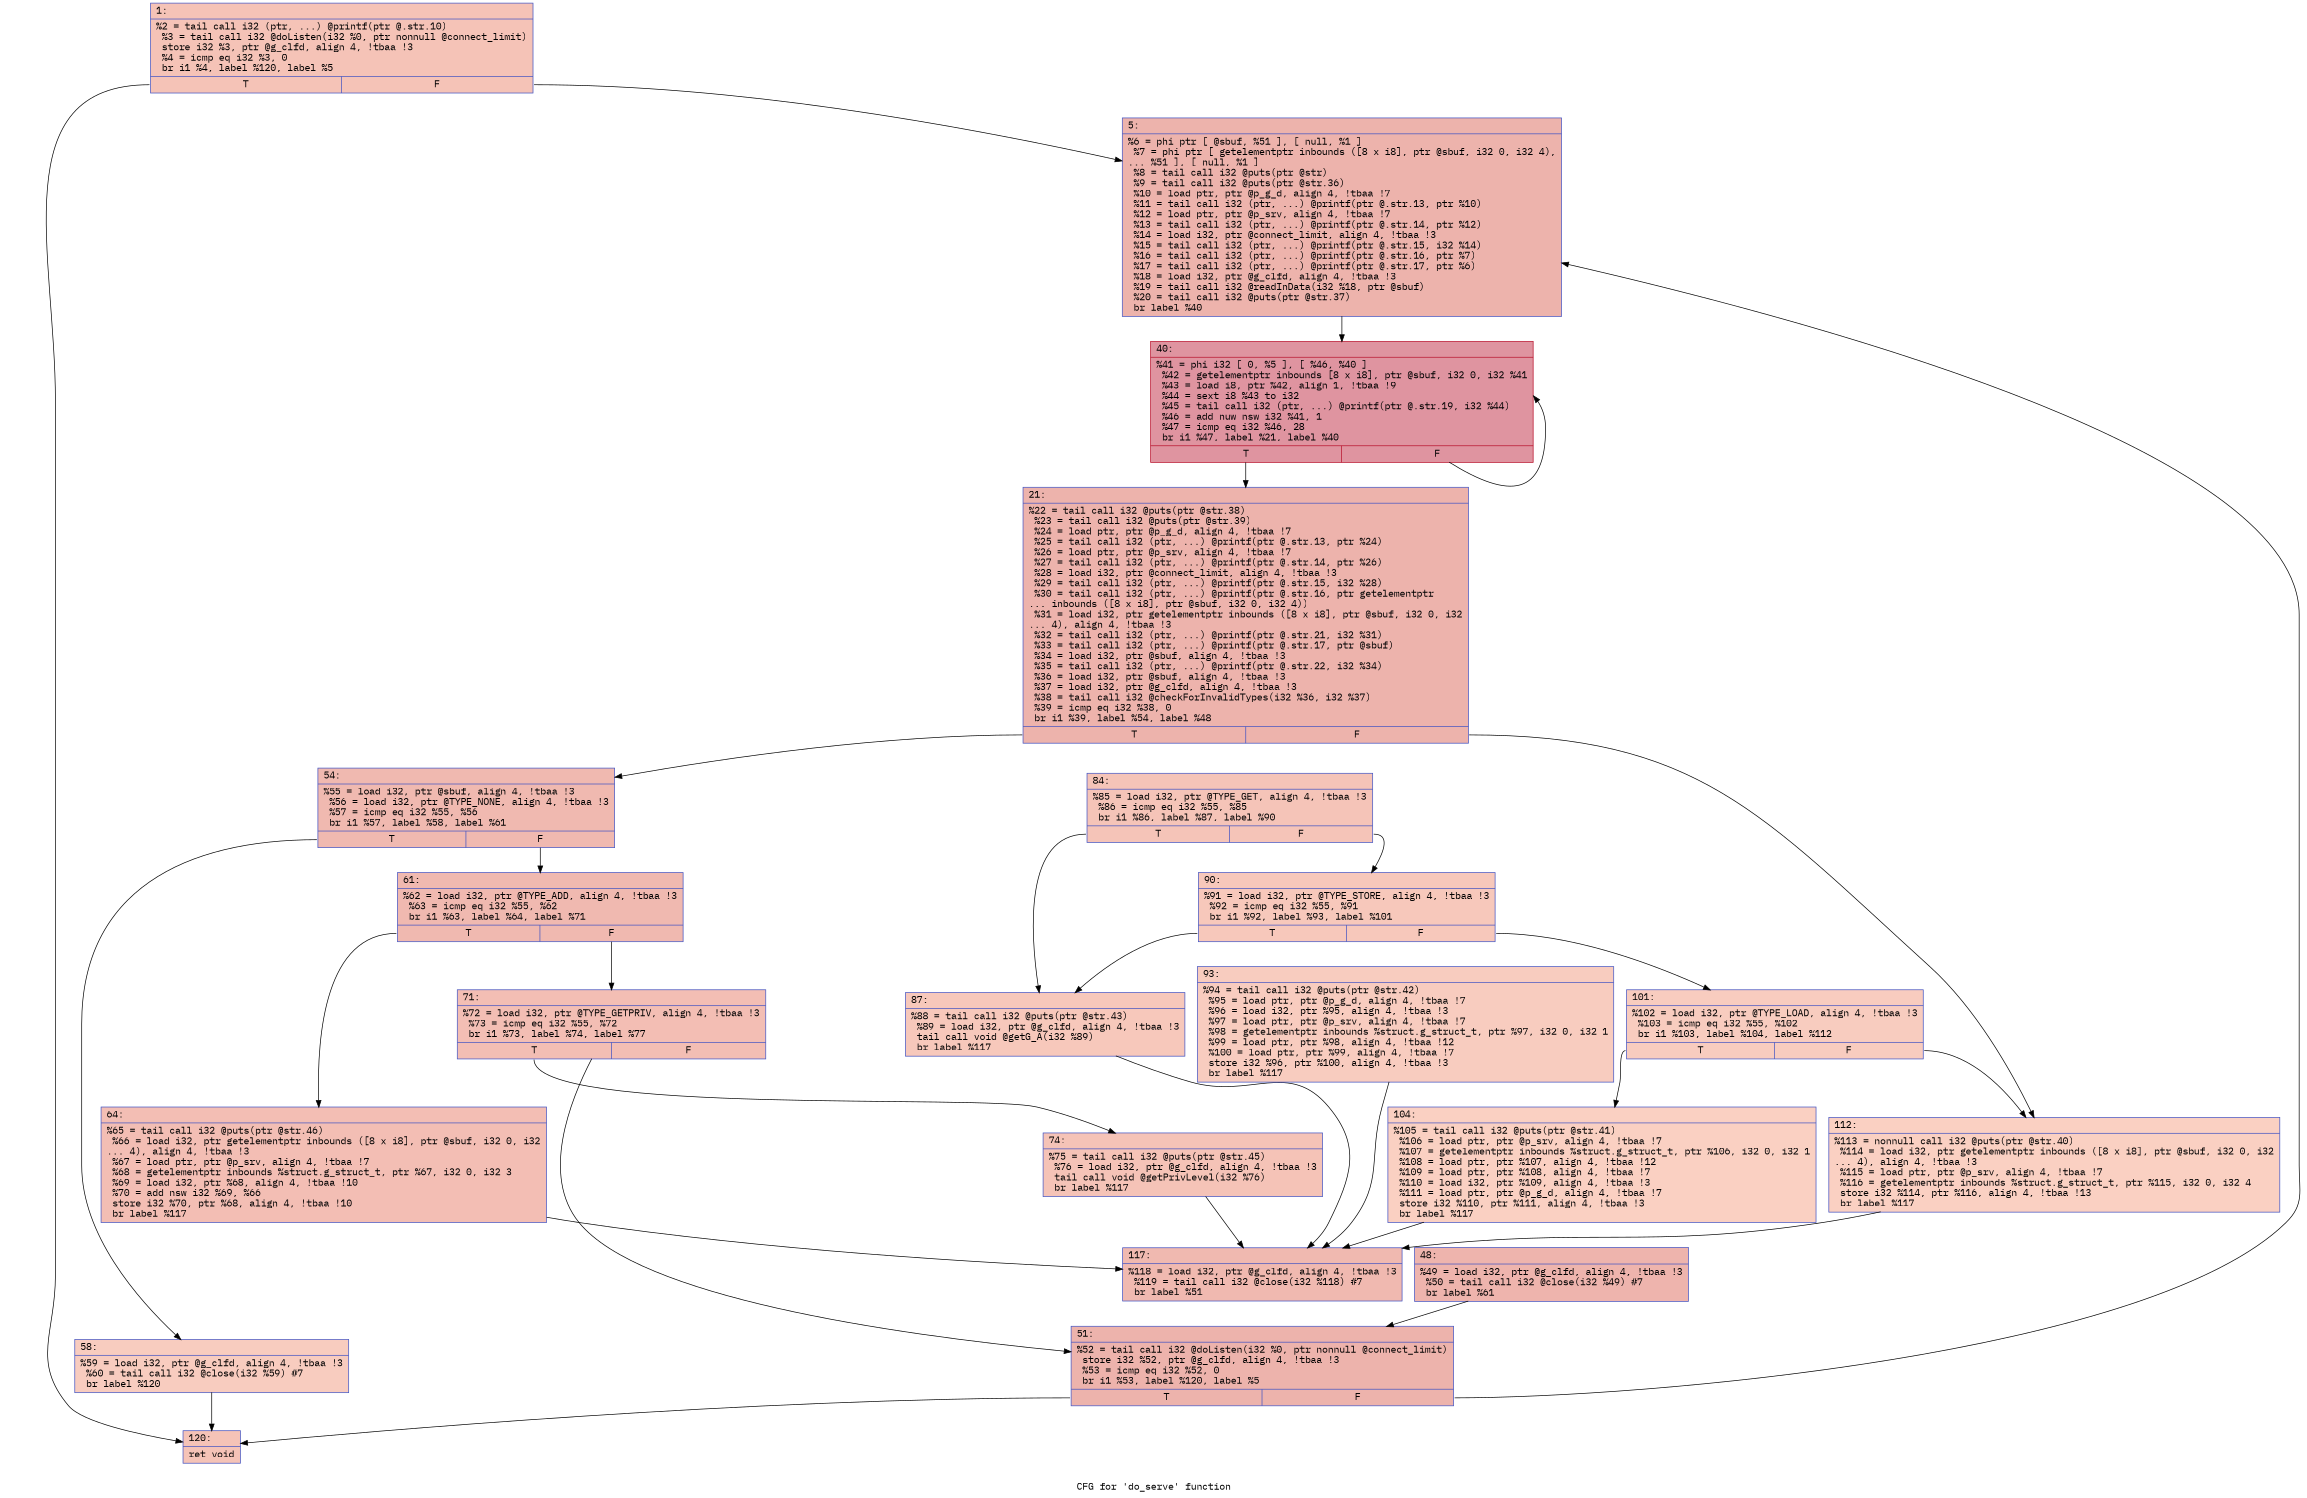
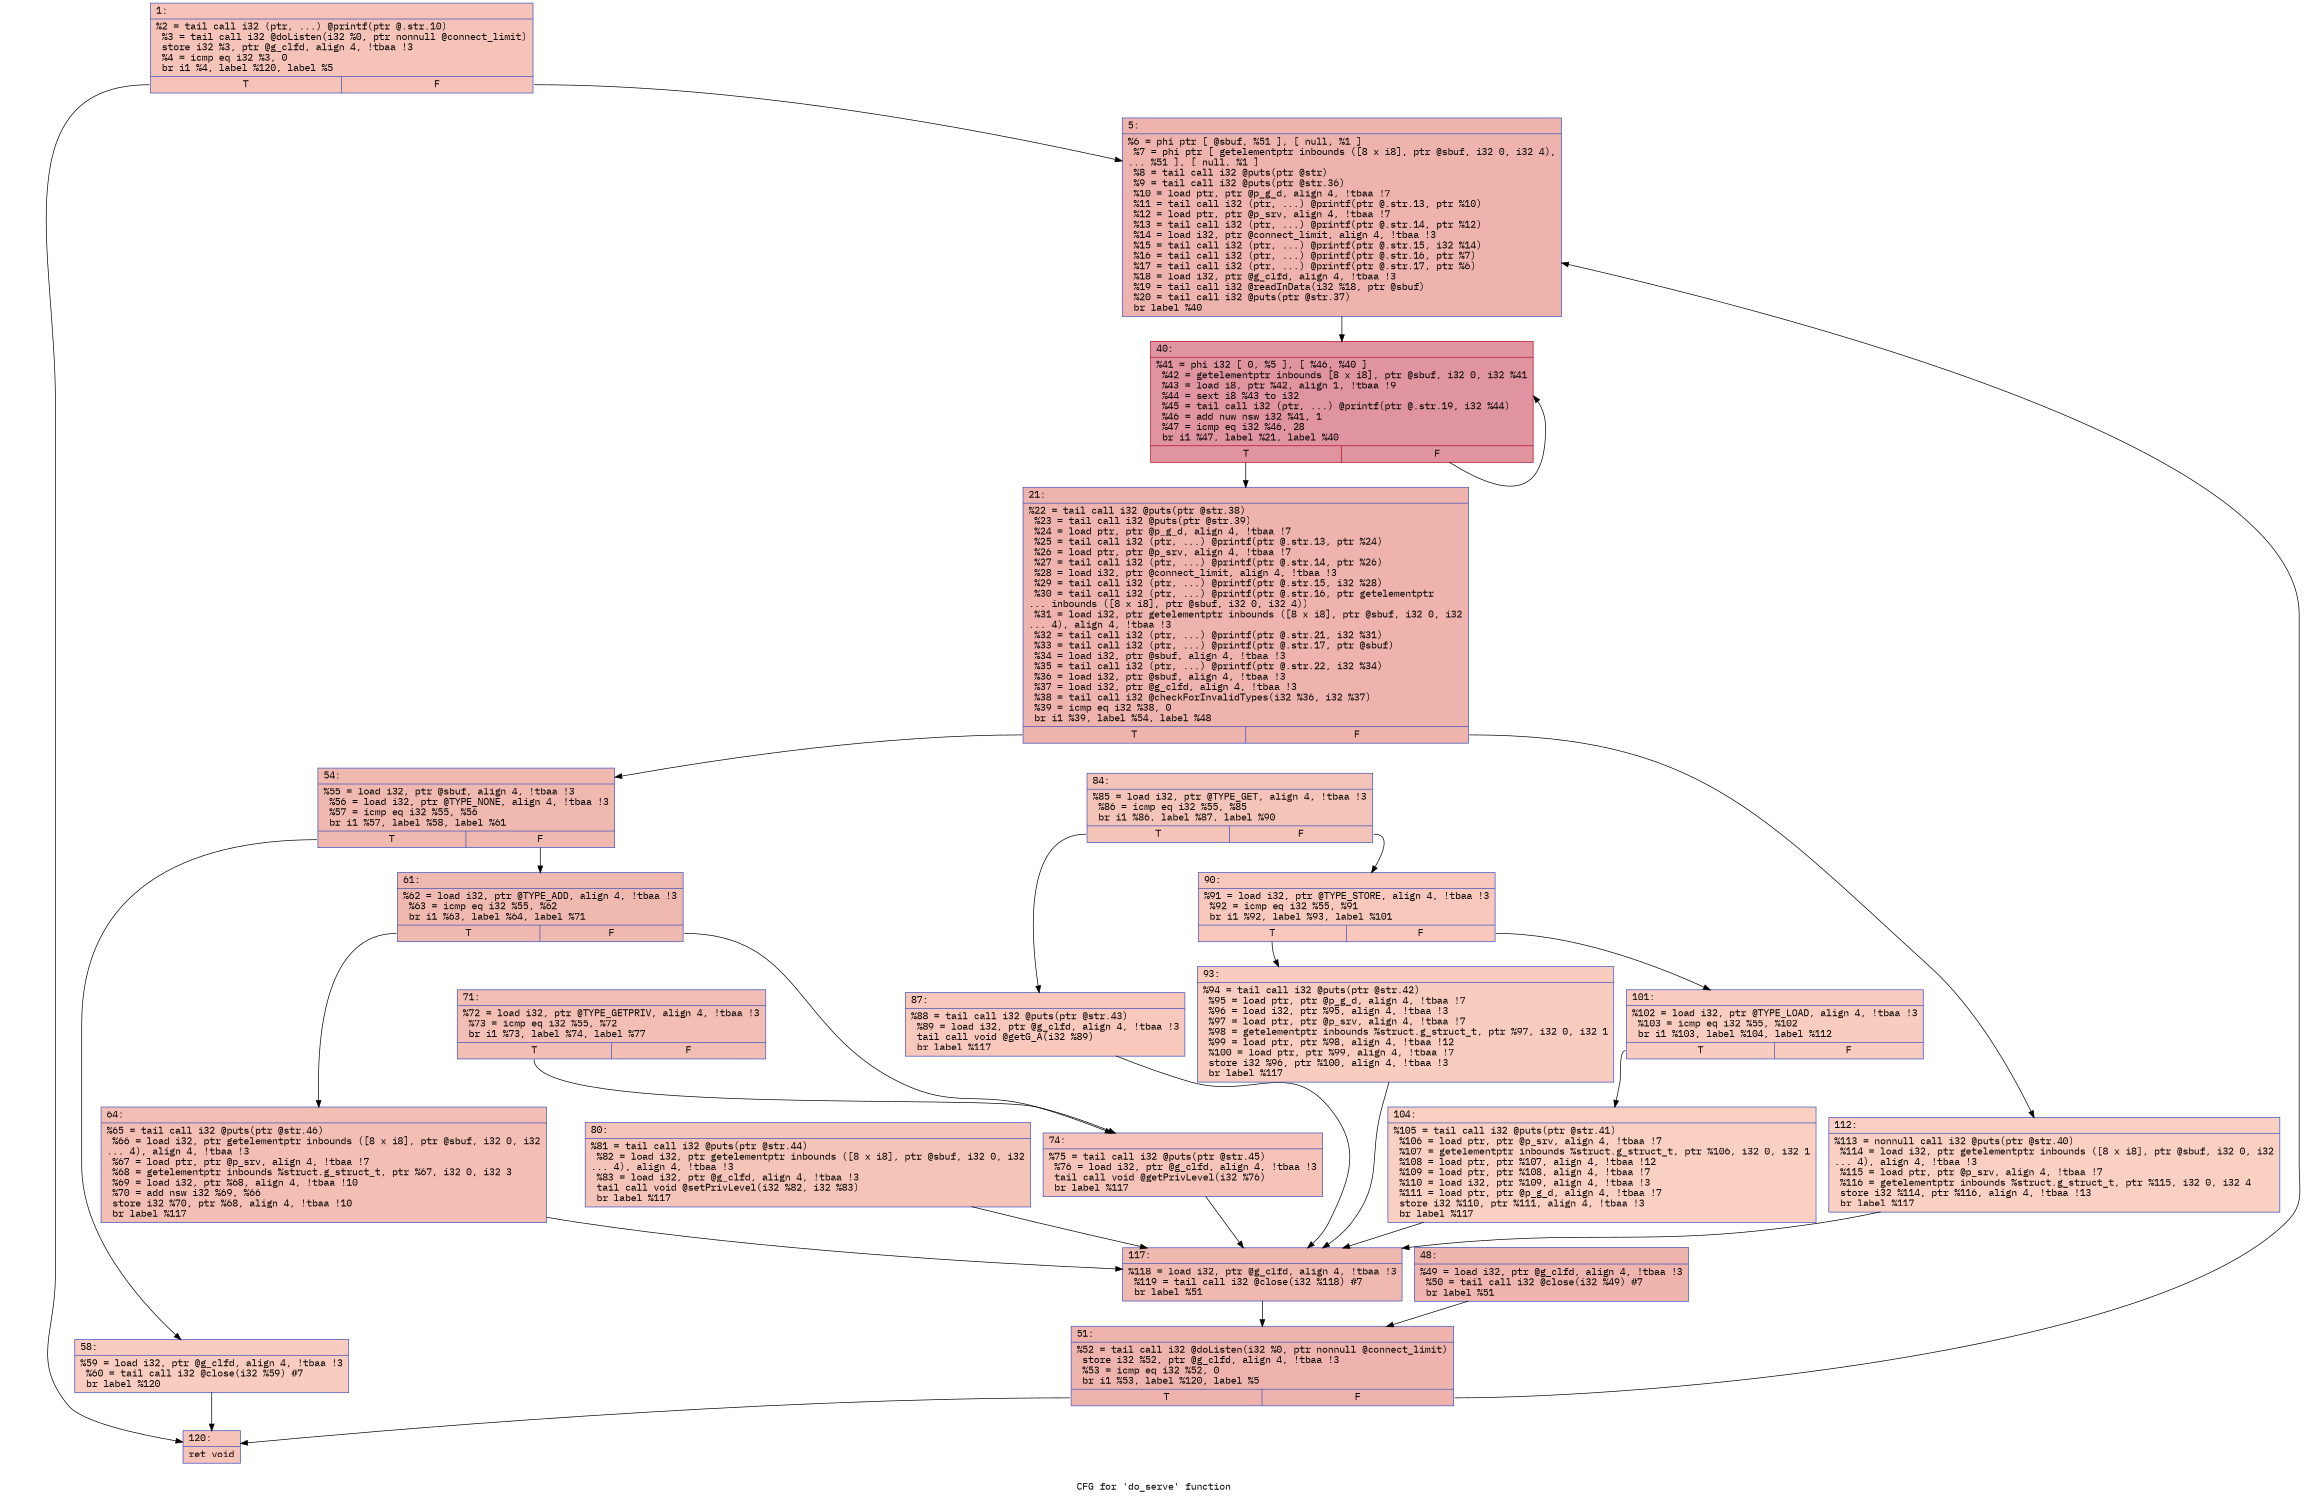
(1134, 951) -> (1273, 951)
(612, 962) -> (875, 1067)
(1980, 1070) -> none
none -> (808, 1165)
(1457, 1293) -> (1457, 1293)
(728, 1295) -> (1262, 1310)
